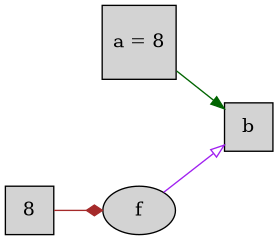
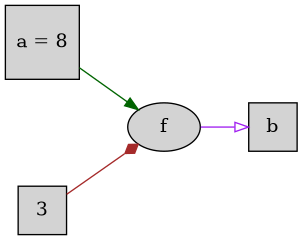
(195, 86) -> (103, 85)
(30, 210) -> (42, 210)
